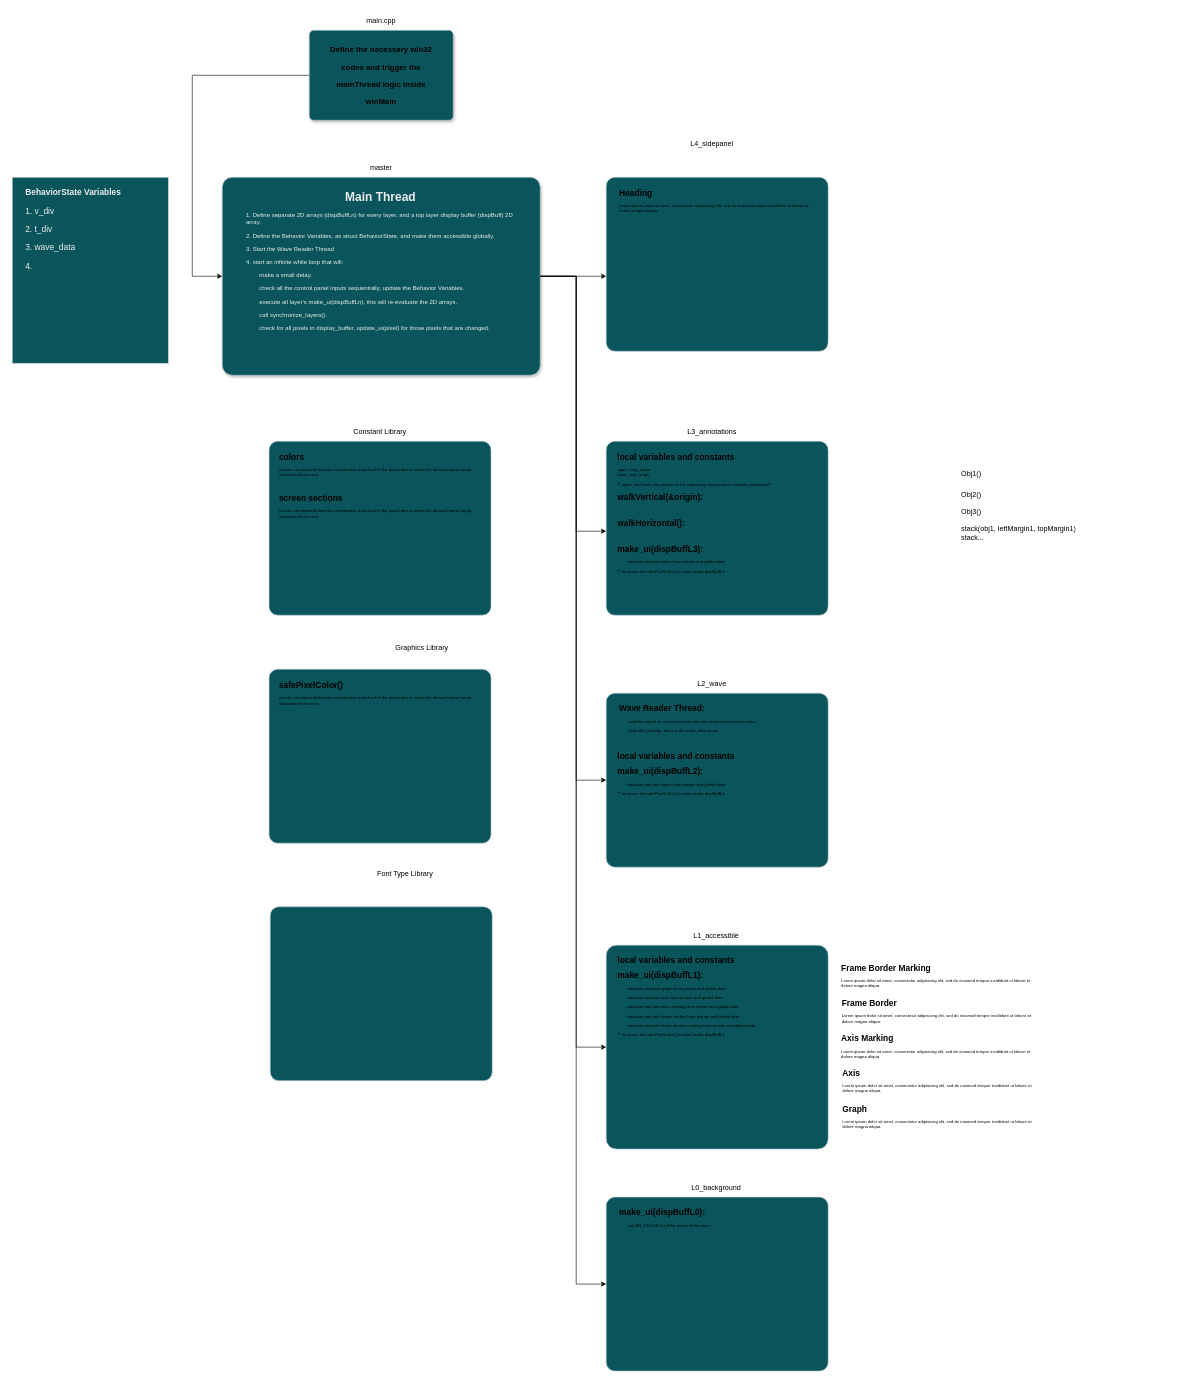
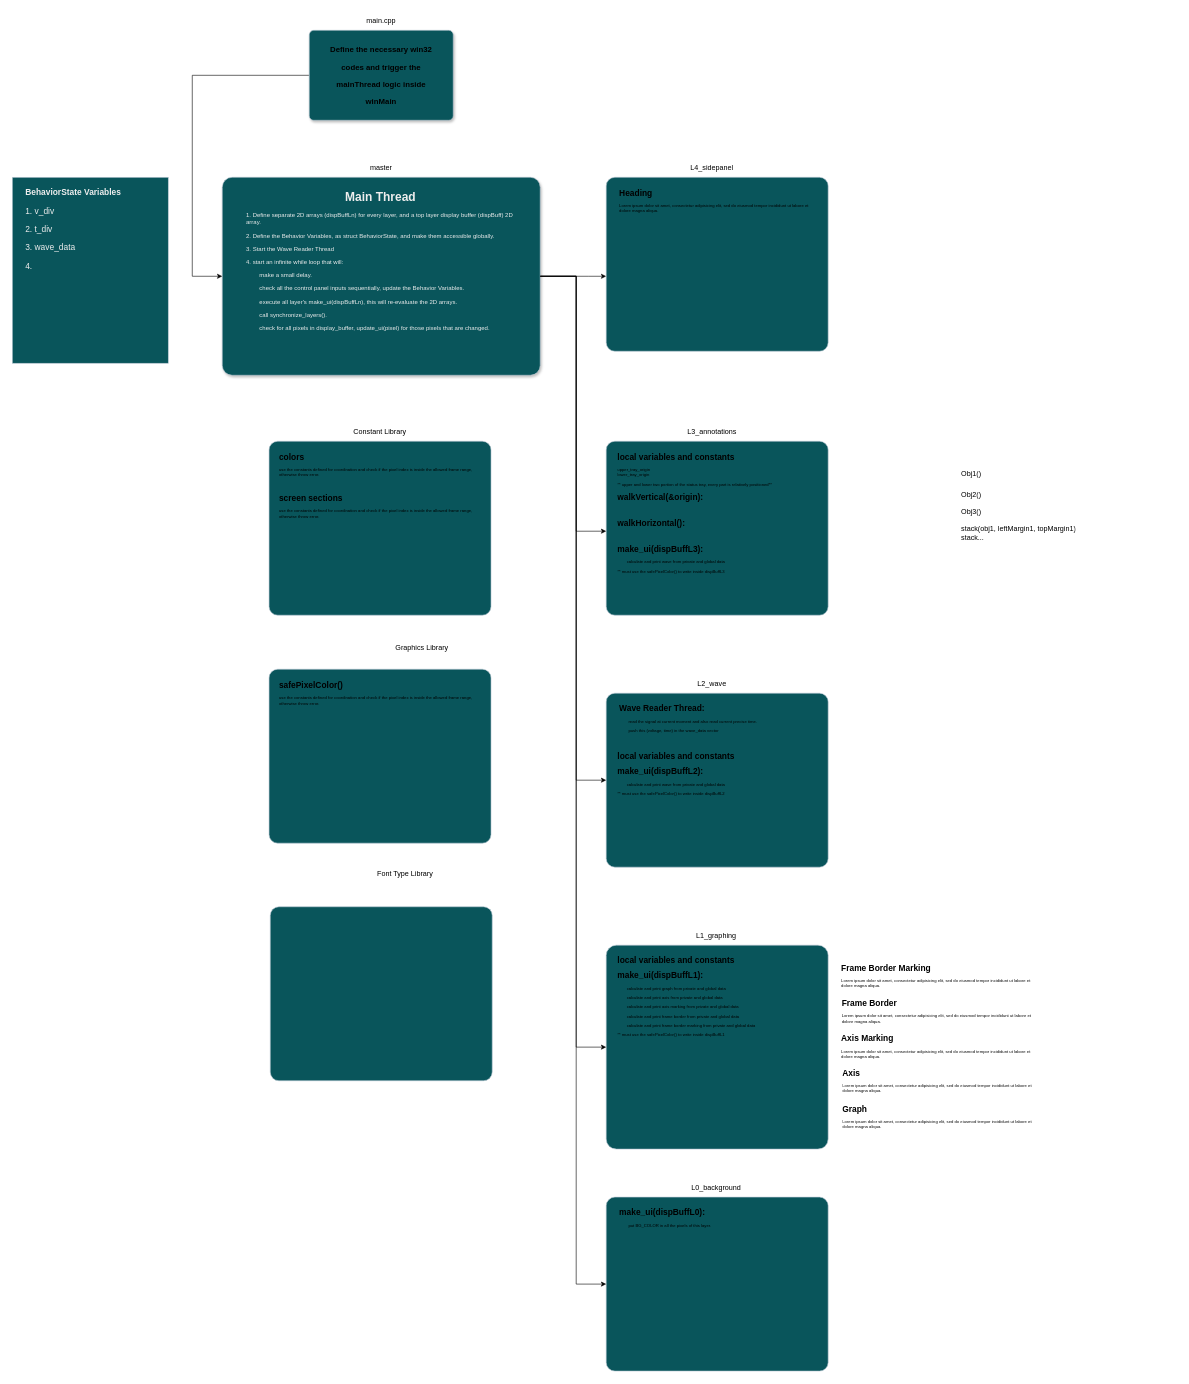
(712, 144) -> (712, 168)
(716, 936) -> (716, 936)
